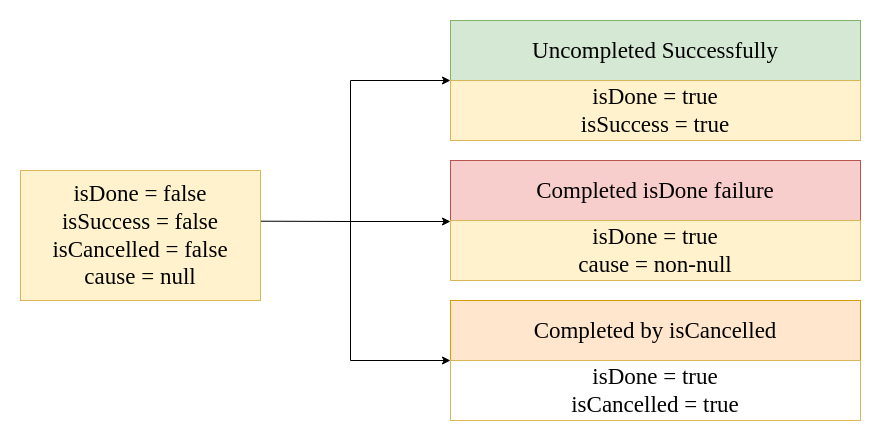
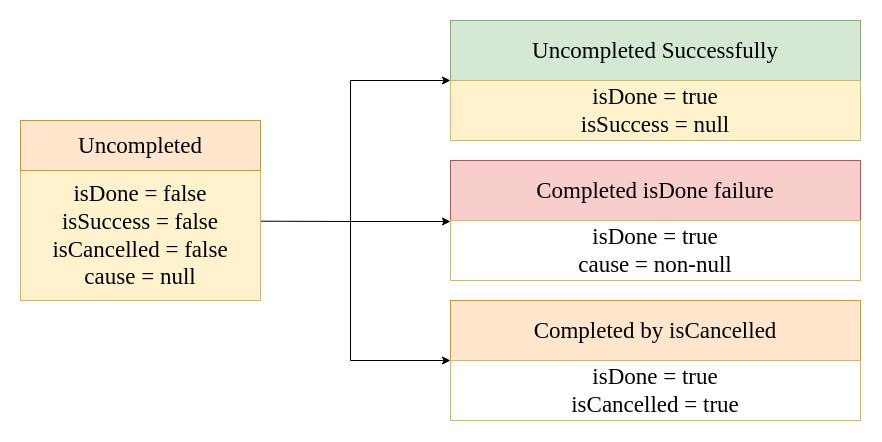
(656, 111) -> (656, 111)
none -> (141, 146)
(656, 251) -> (656, 251)
